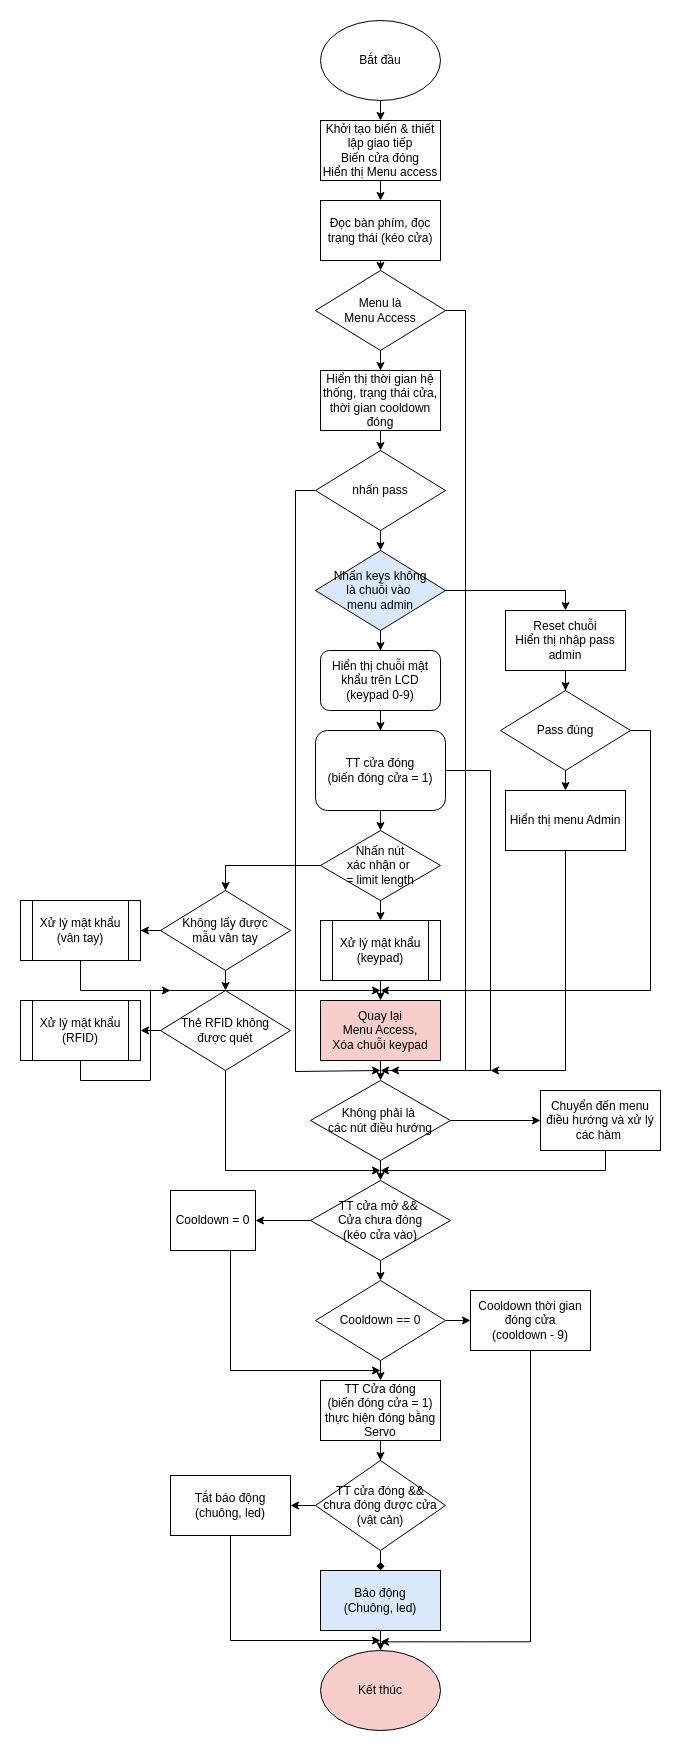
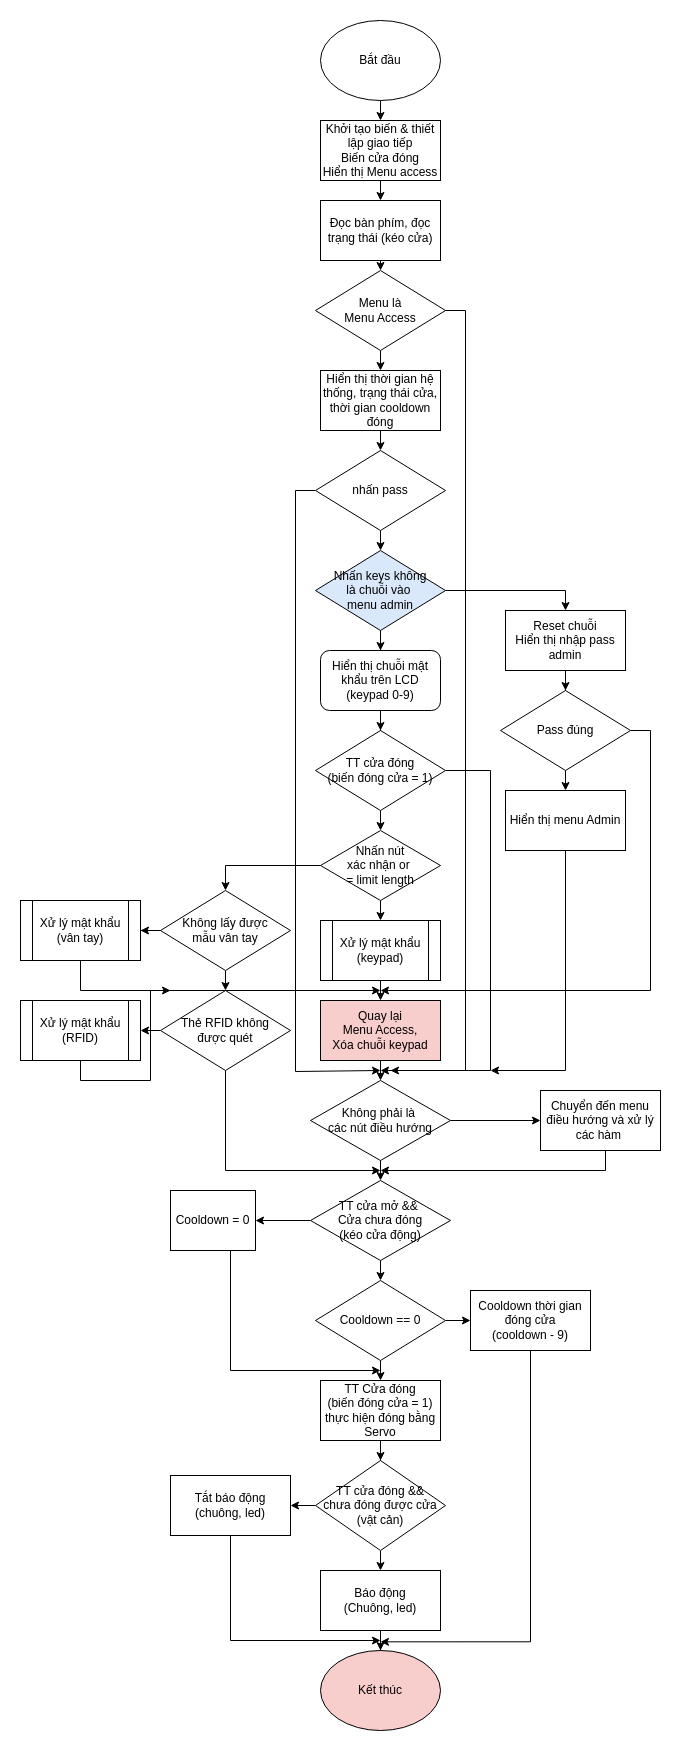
(381, 771) -> (381, 771)
(381, 1221) -> (381, 1221)
(381, 1562) -> (381, 1562)
(381, 1601) -> (381, 1601)
